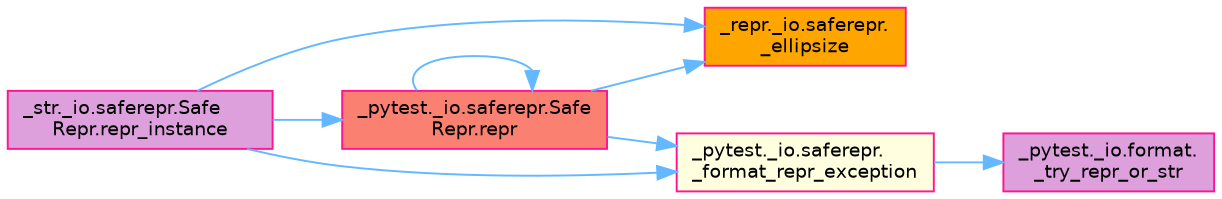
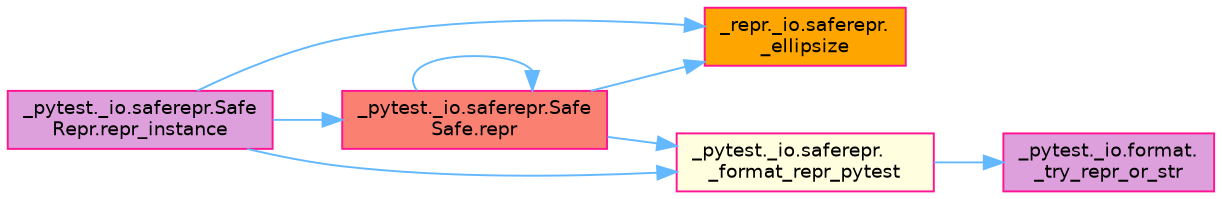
(140, 120) -> (140, 120)
(475, 120) -> (475, 120)
(805, 162) -> (805, 162)
